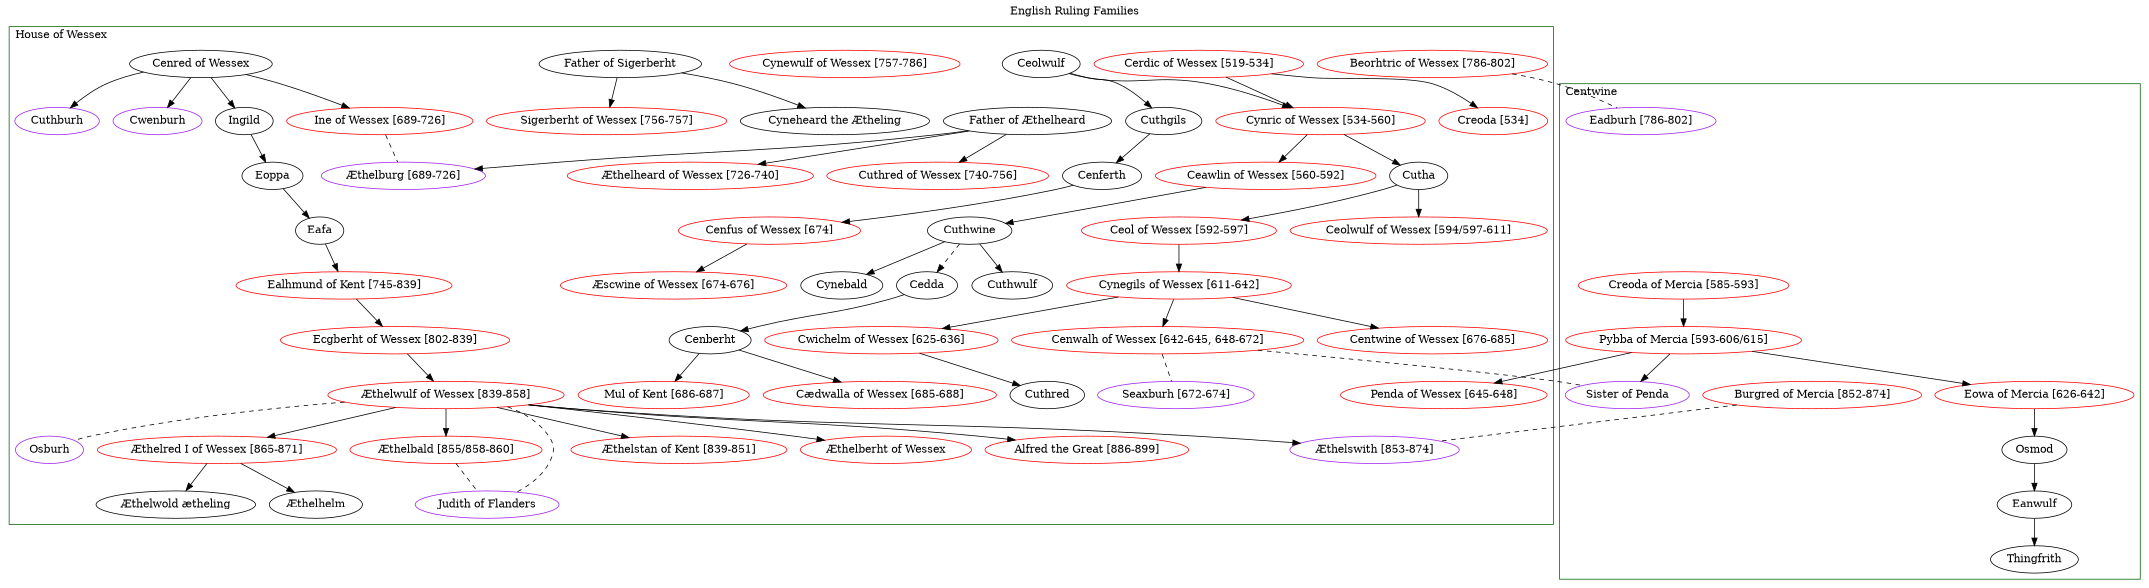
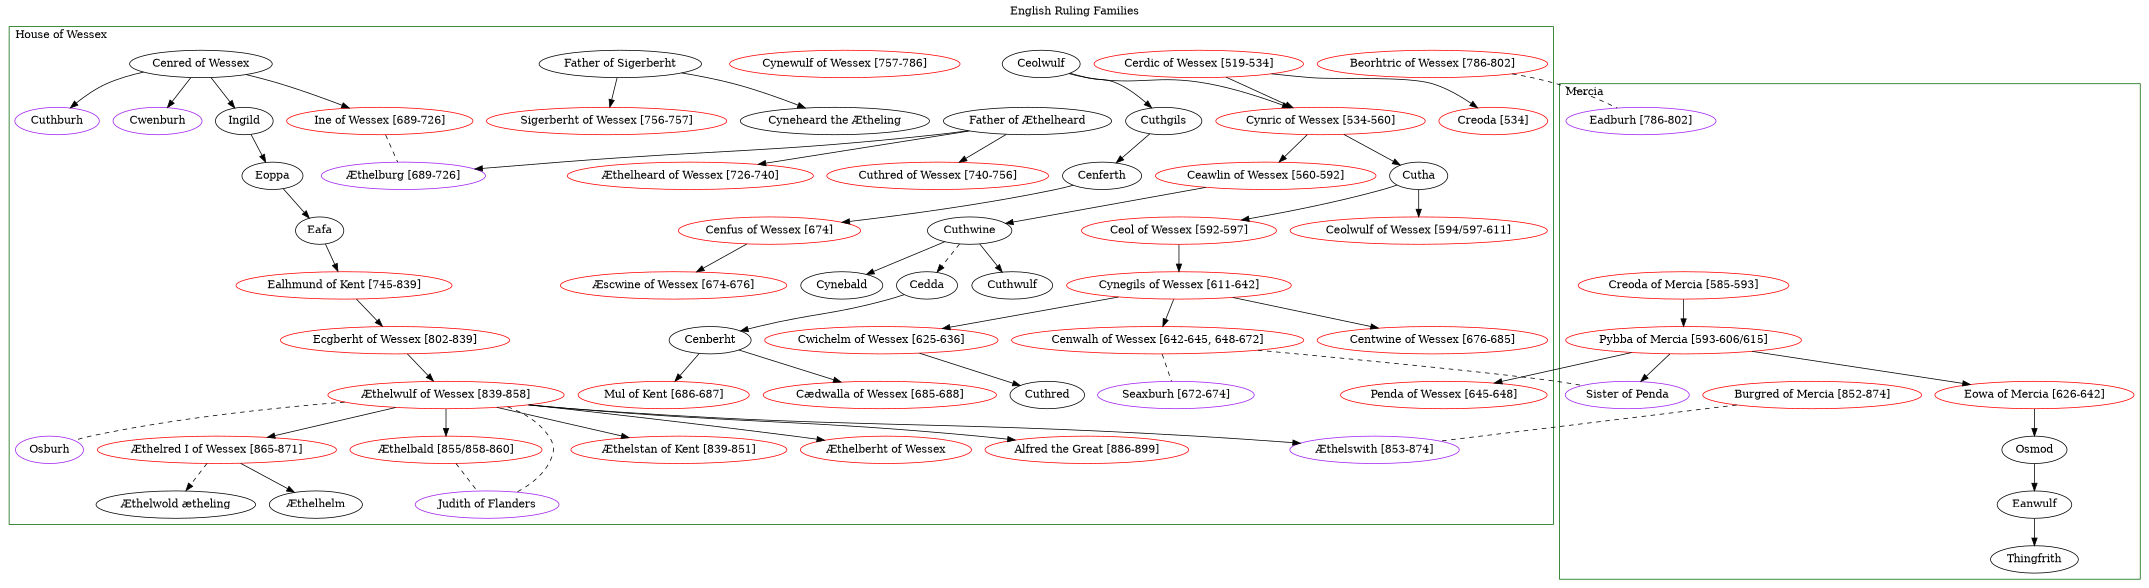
(1591, 92) -> (1585, 92)
(199, 474) -> (199, 474)
